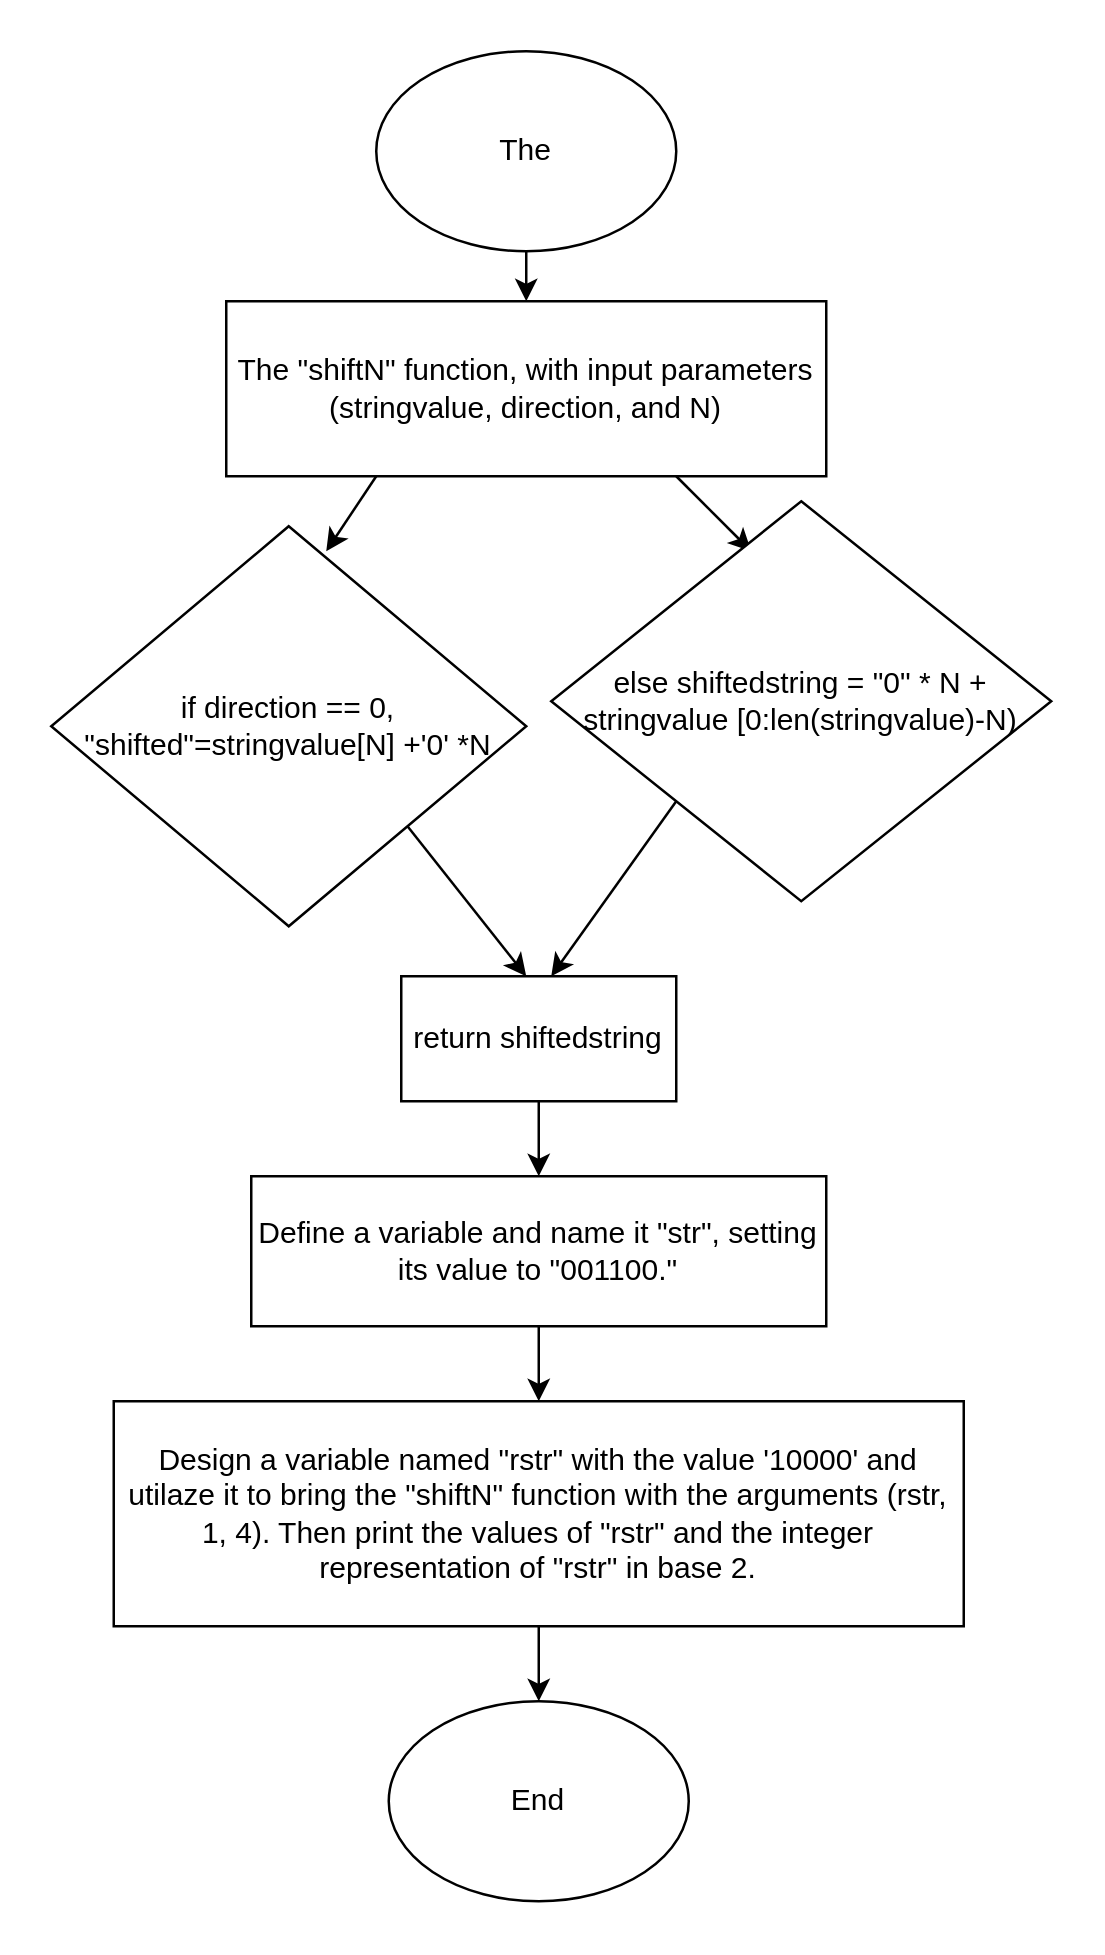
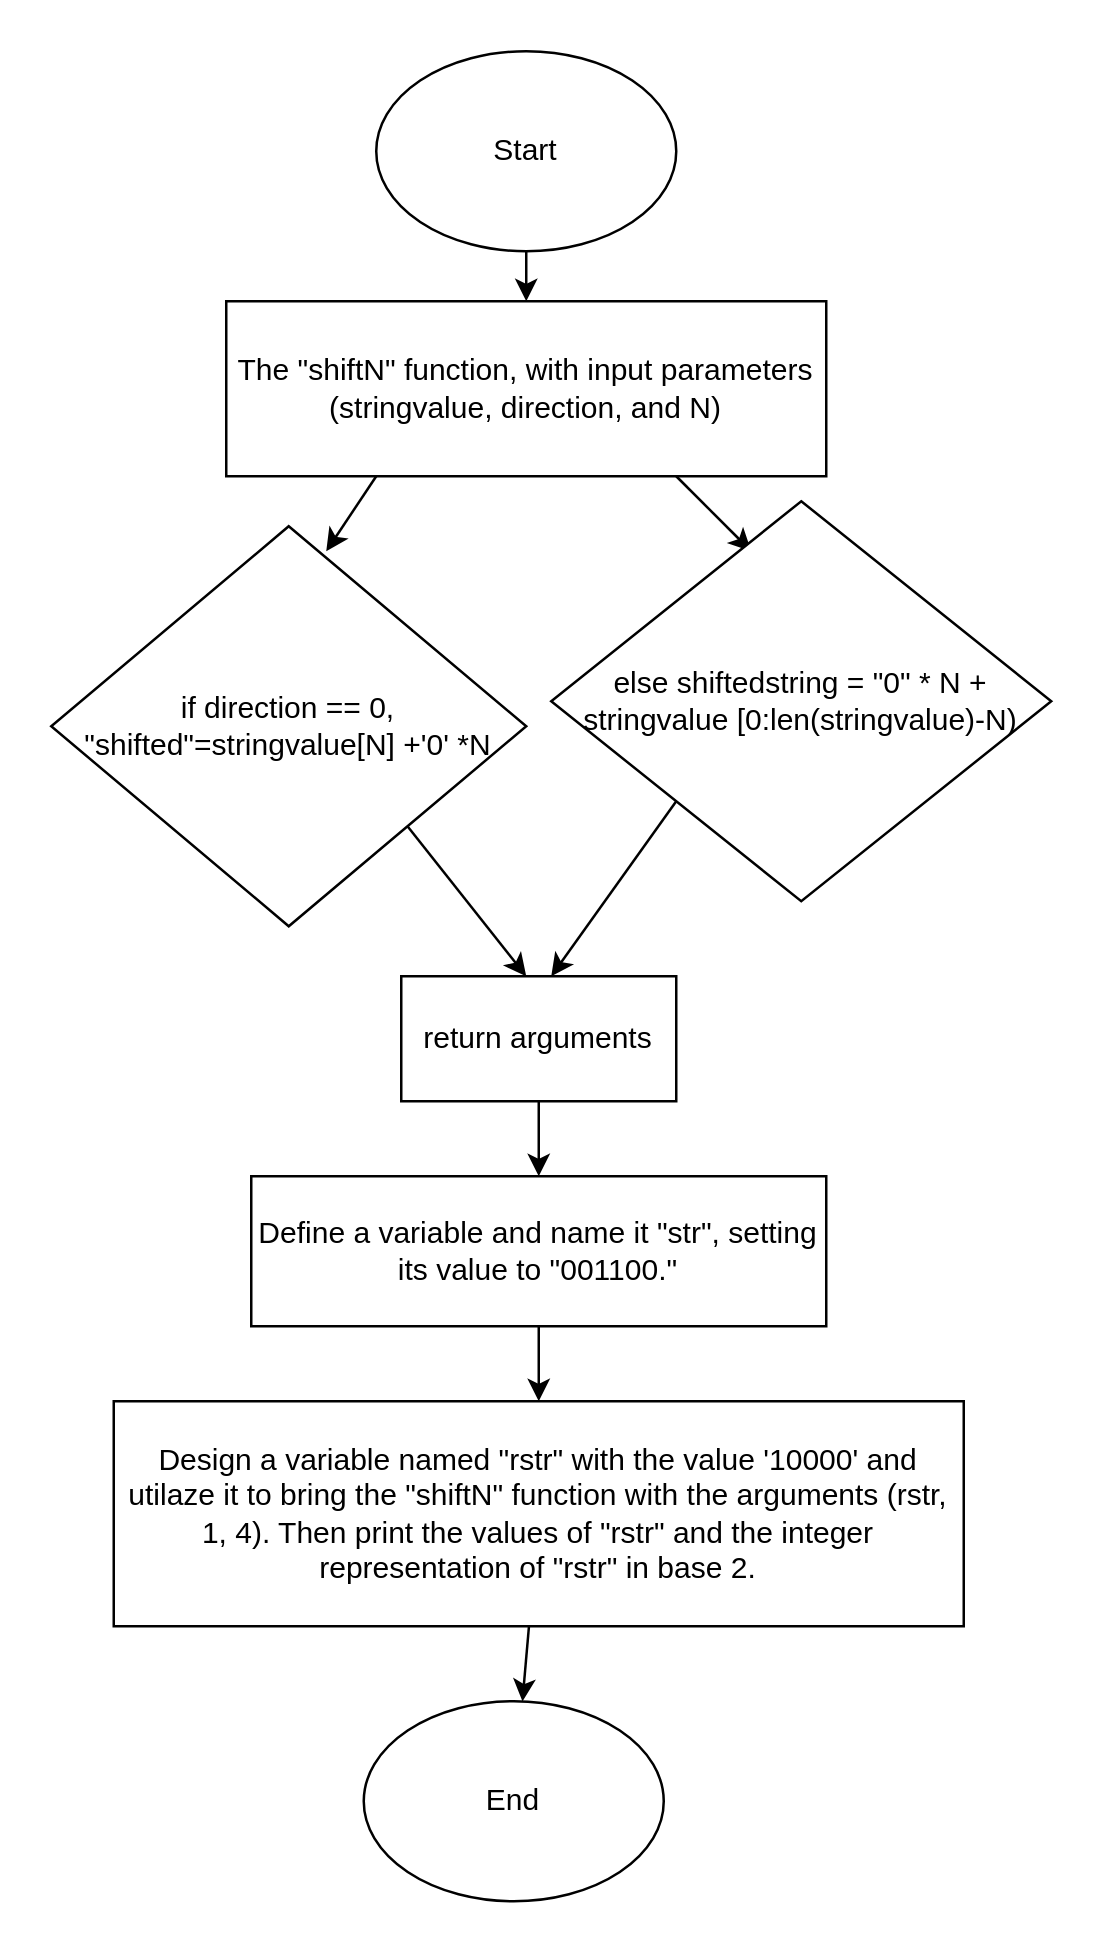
(526, 151) -> (526, 151)
(539, 1039) -> (539, 1039)
(539, 1801) -> (514, 1801)
